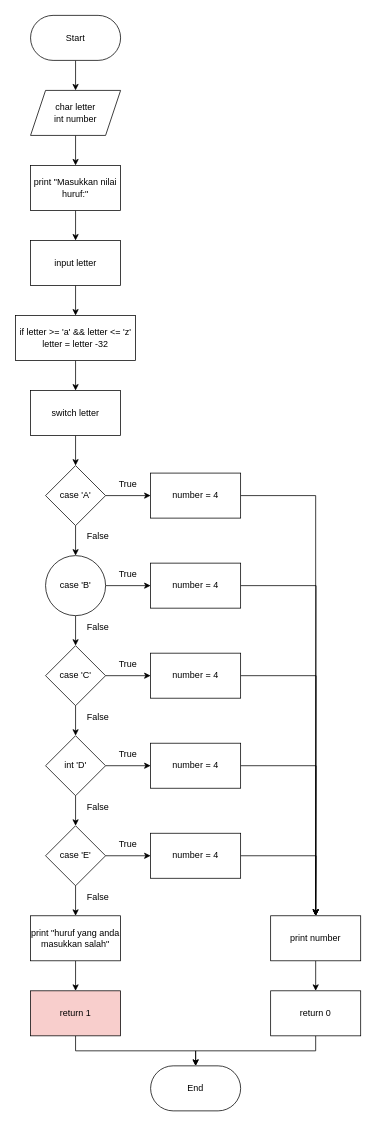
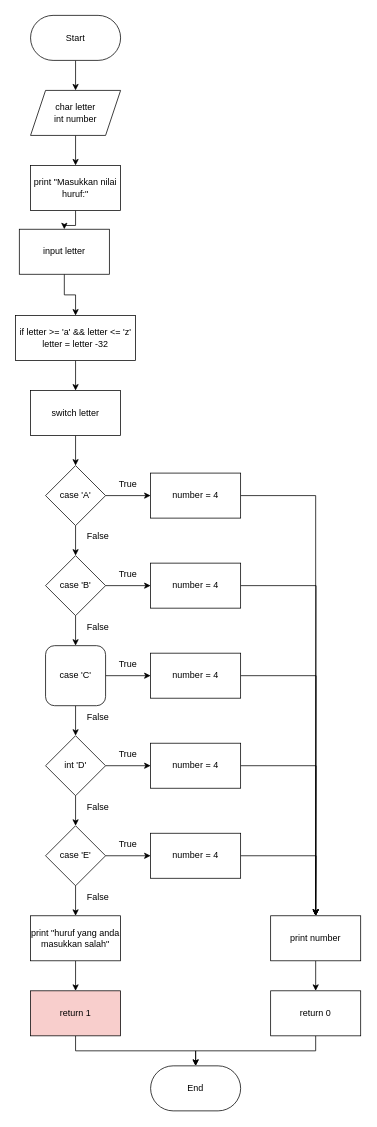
(75, 263) -> (64, 252)
(75, 585) -> (75, 585)
(75, 675) -> (75, 675)
